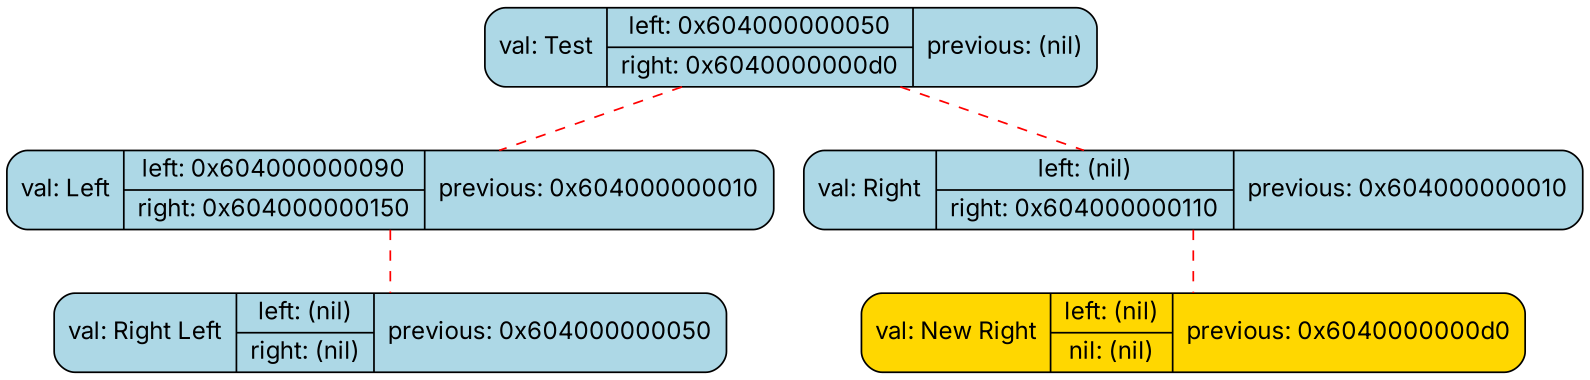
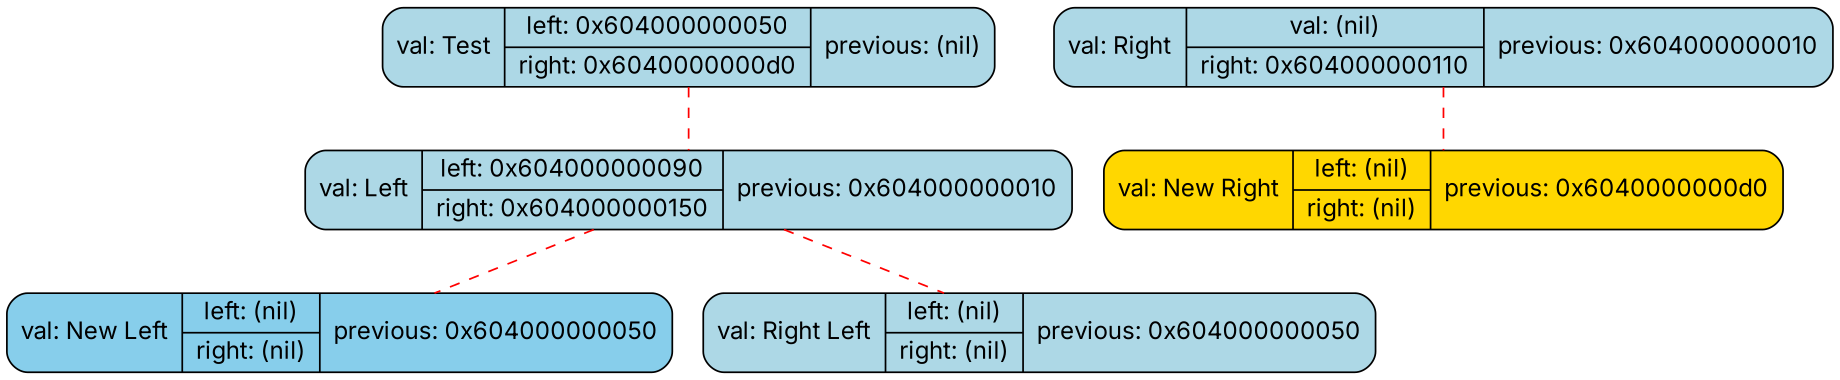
(992, 119) -> none
(1085, 169) -> (1335, 27)
none -> (340, 333)
(1112, 352) -> (1362, 209)
